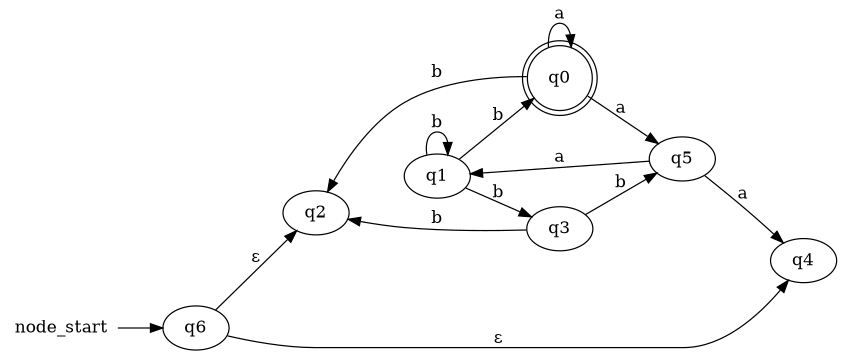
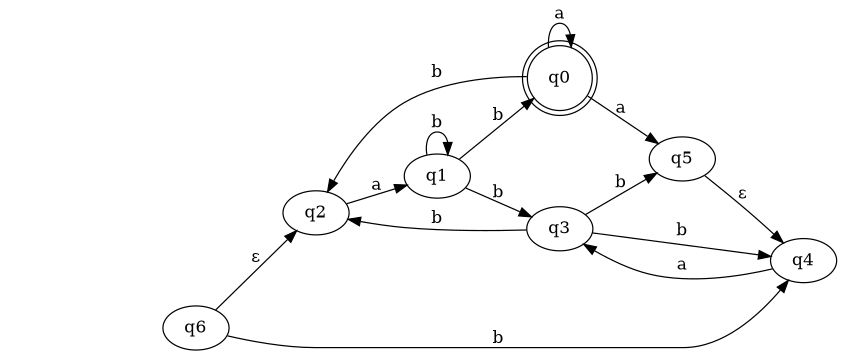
(566, 167) -> (371, 196)
(743, 194) -> (743, 194)
none -> (675, 244)
none -> (681, 279)
(61, 328) -> none
(499, 338) -> (499, 338)
